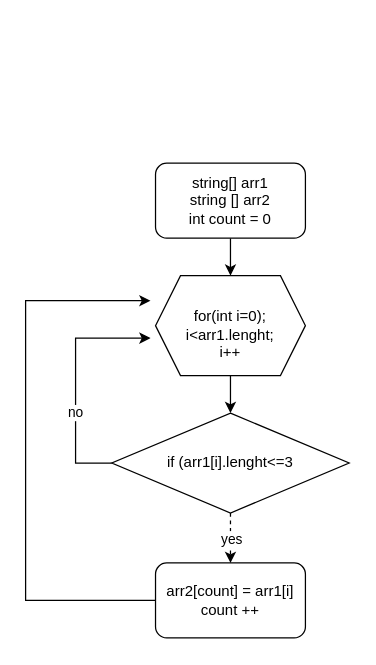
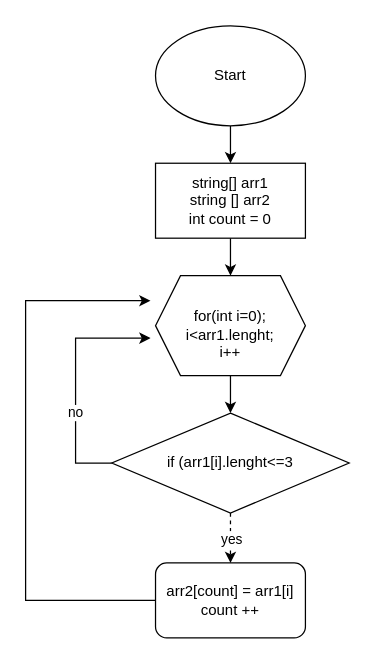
none -> (231, 76)
none -> (231, 149)
(231, 201) -> (231, 201)
